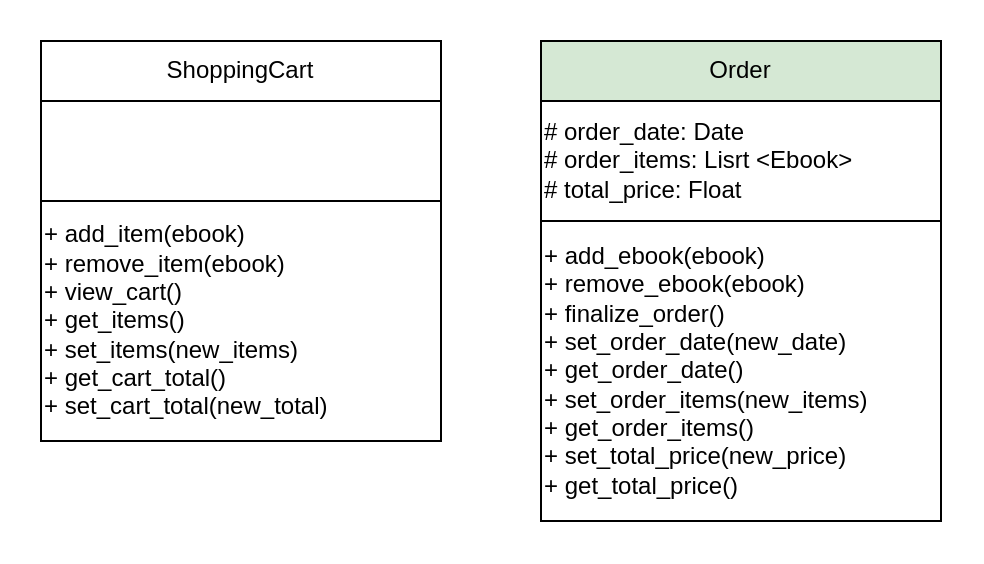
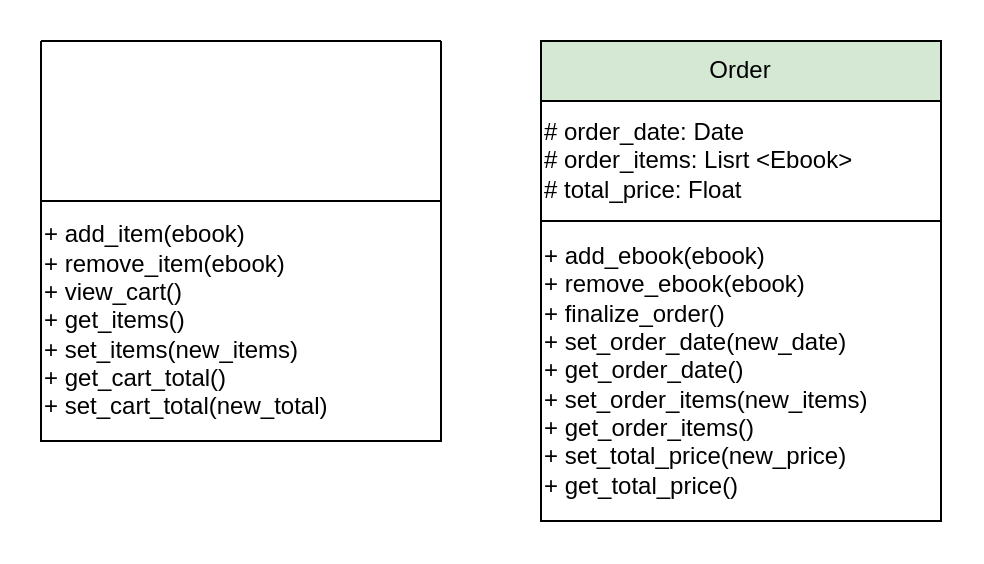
(241, 71) -> none
